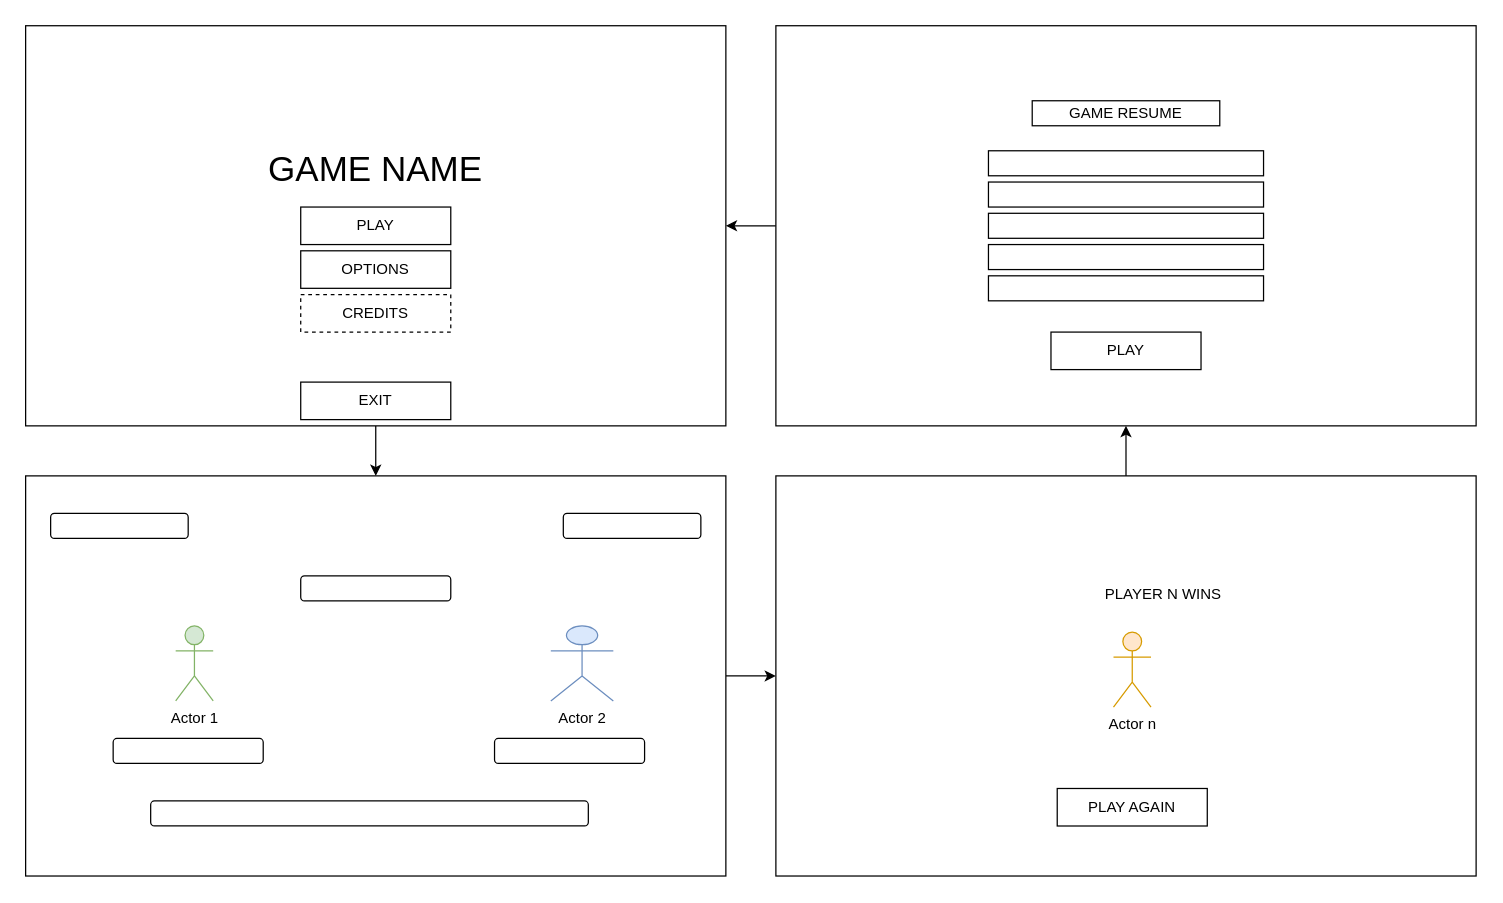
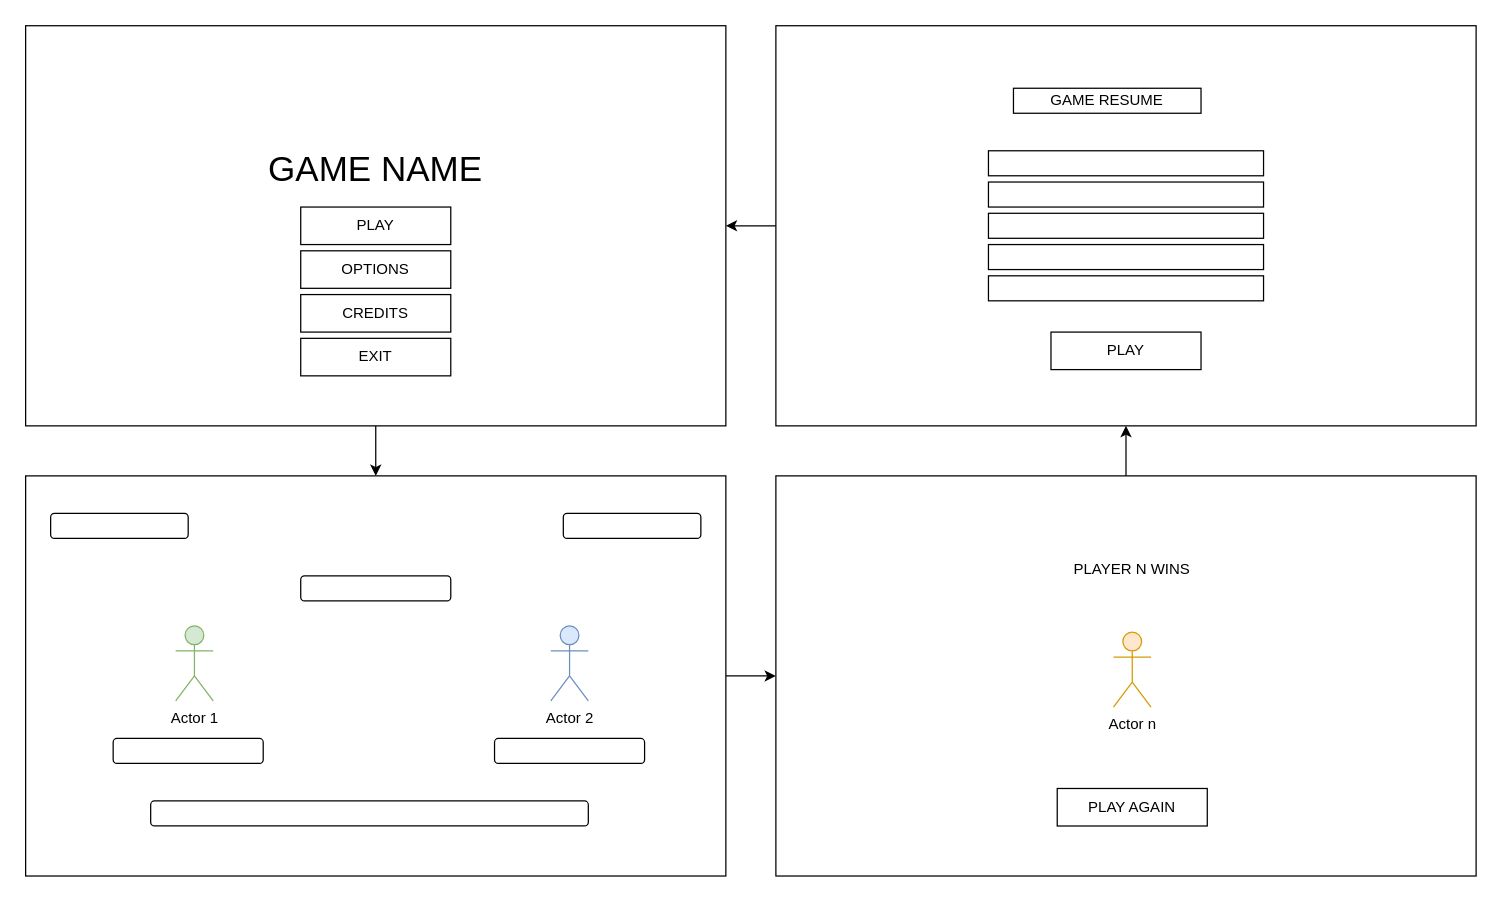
(1126, 113) -> (1107, 101)
(376, 313) -> (376, 313)
(376, 401) -> (376, 357)
(1163, 594) -> (1132, 569)
(582, 663) -> (569, 663)
